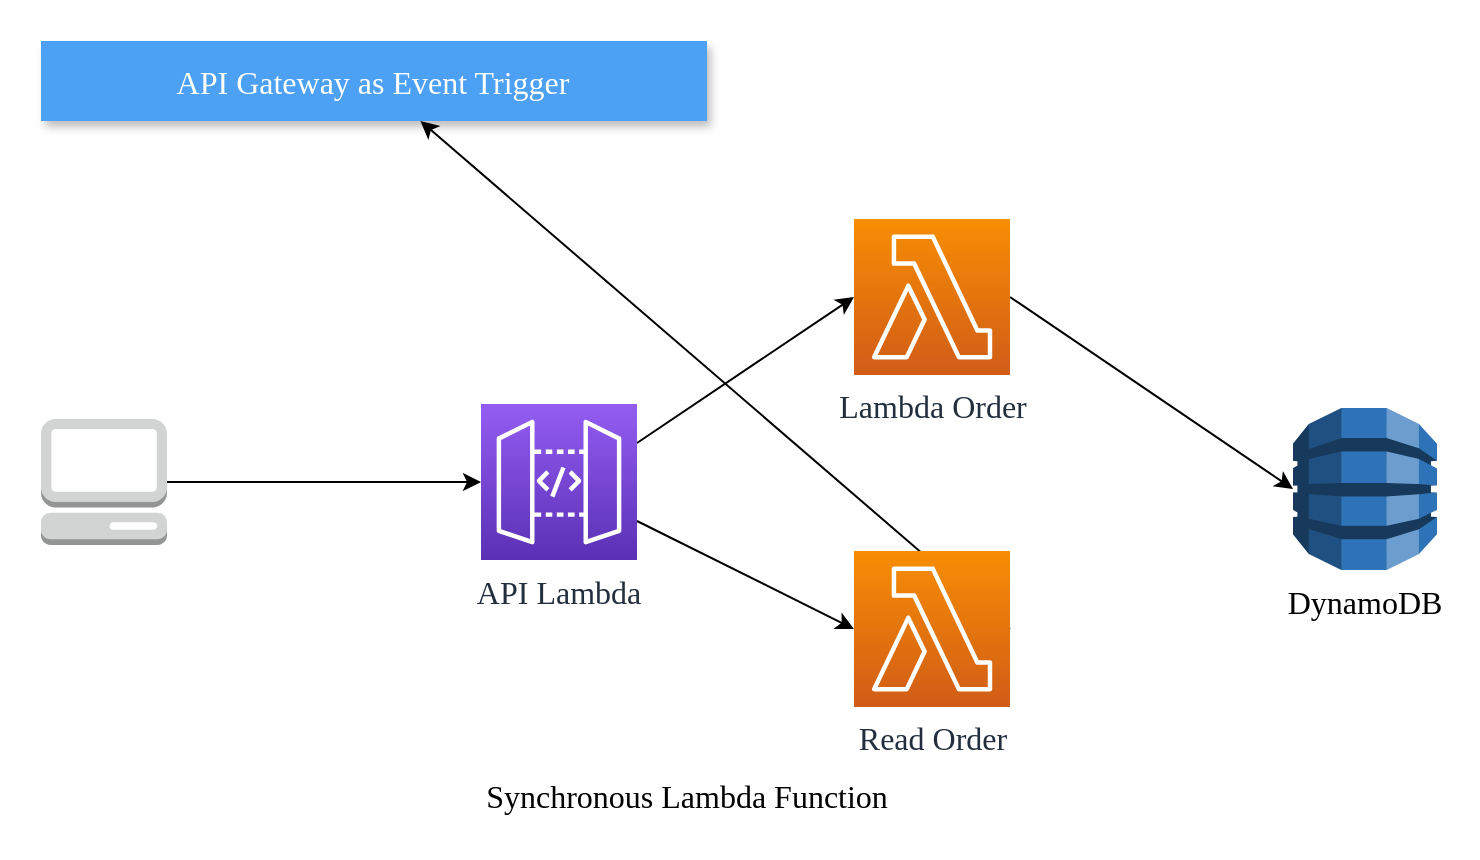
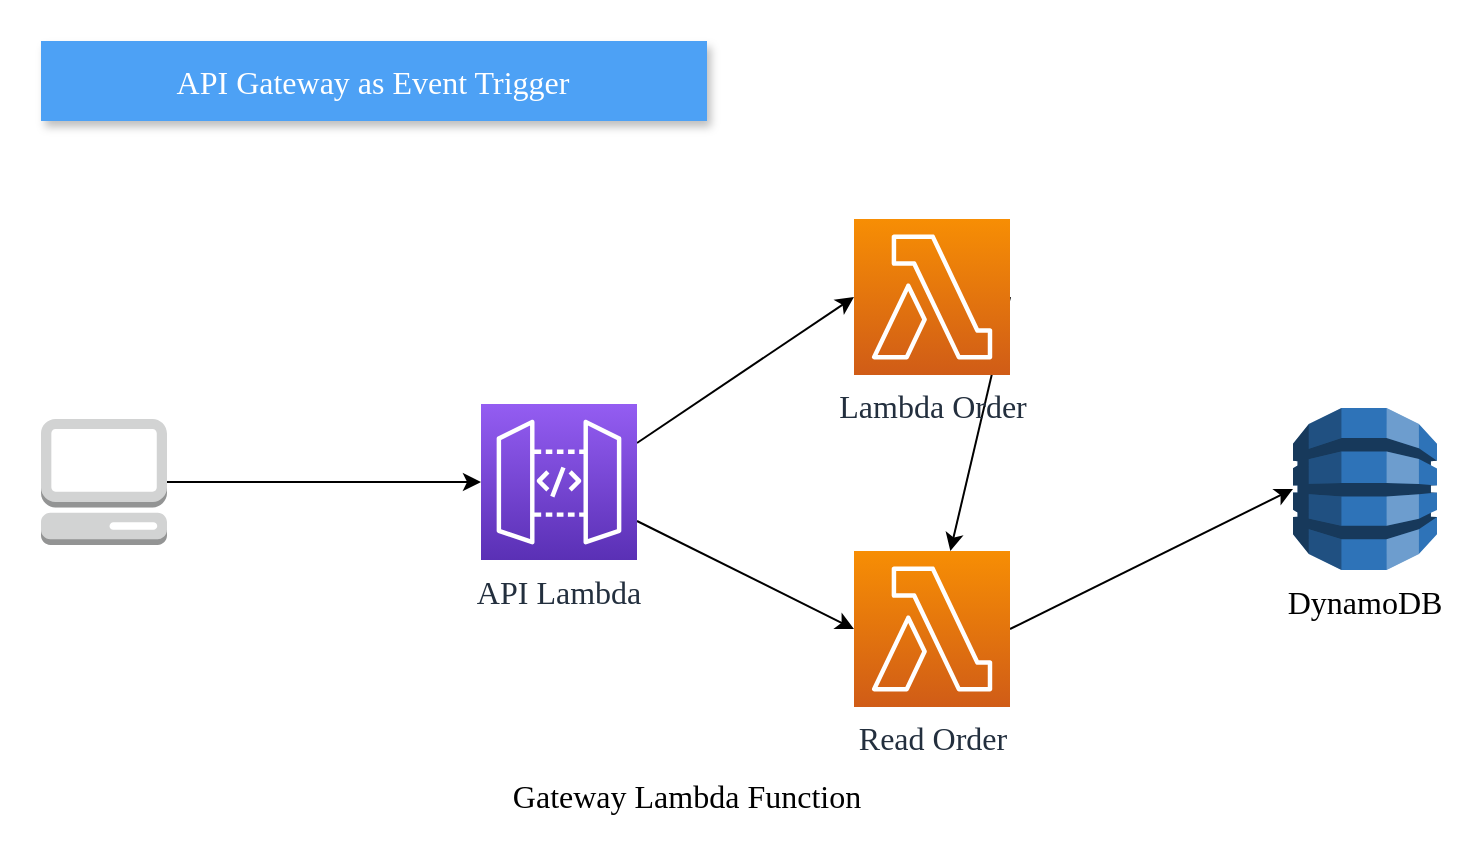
(676, 341) -> (1146, 562)
(1146, 389) -> (973, 456)
(688, 797) -> (688, 797)
